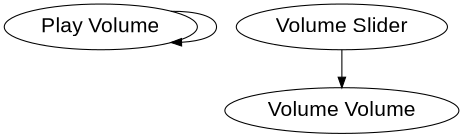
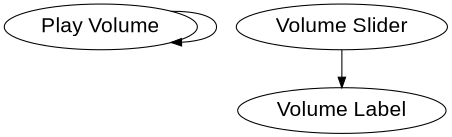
(342, 111) -> (342, 111)
